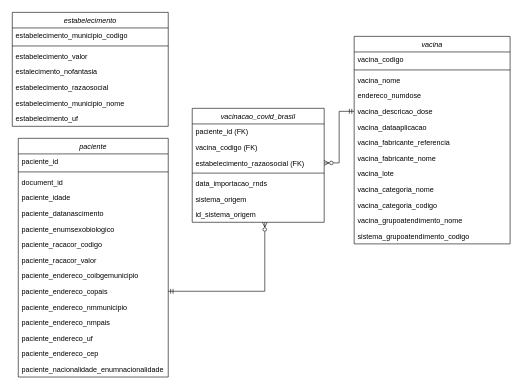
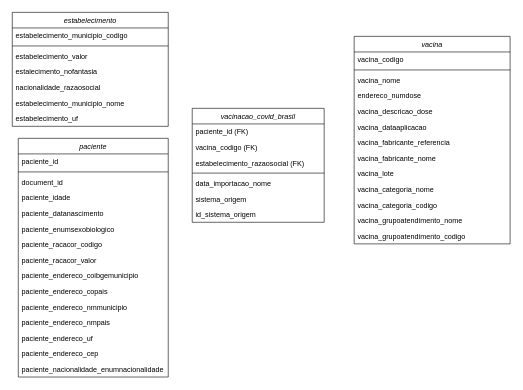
(66, 88) -> (61, 88)
(339, 133) -> none
(235, 184) -> (235, 184)
(417, 236) -> (415, 236)
(247, 291) -> none
